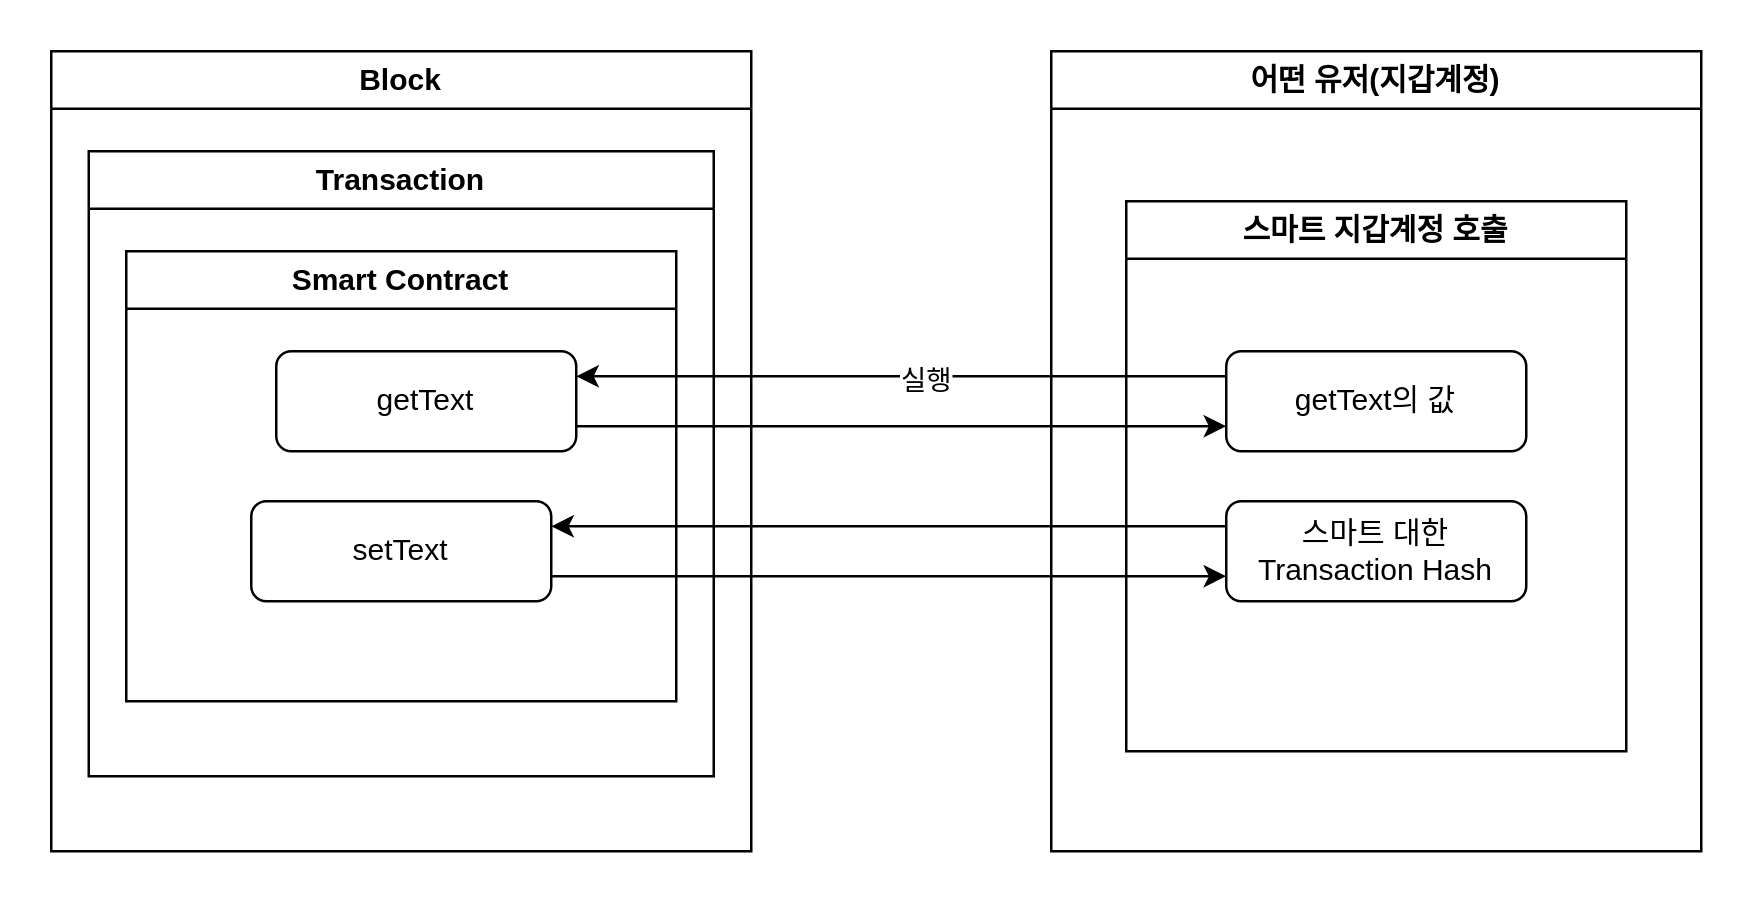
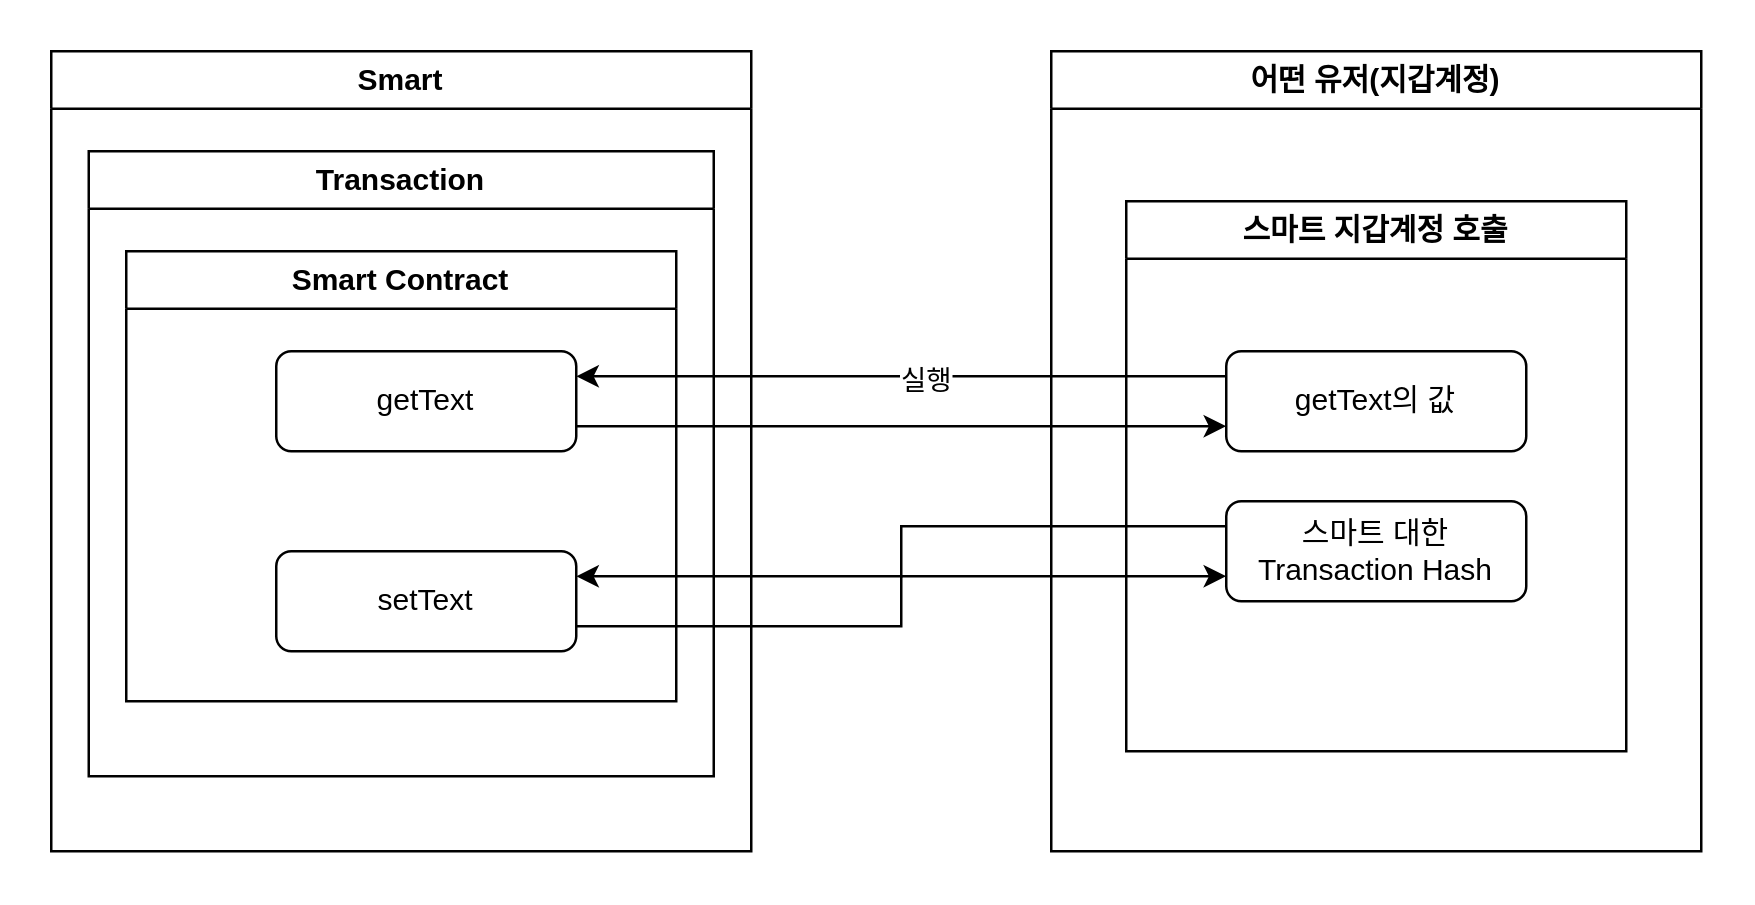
(401, 81) -> (401, 81)
(401, 551) -> (426, 601)
